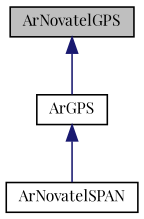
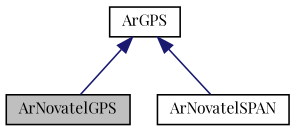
(72, 74) -> (101, 72)
